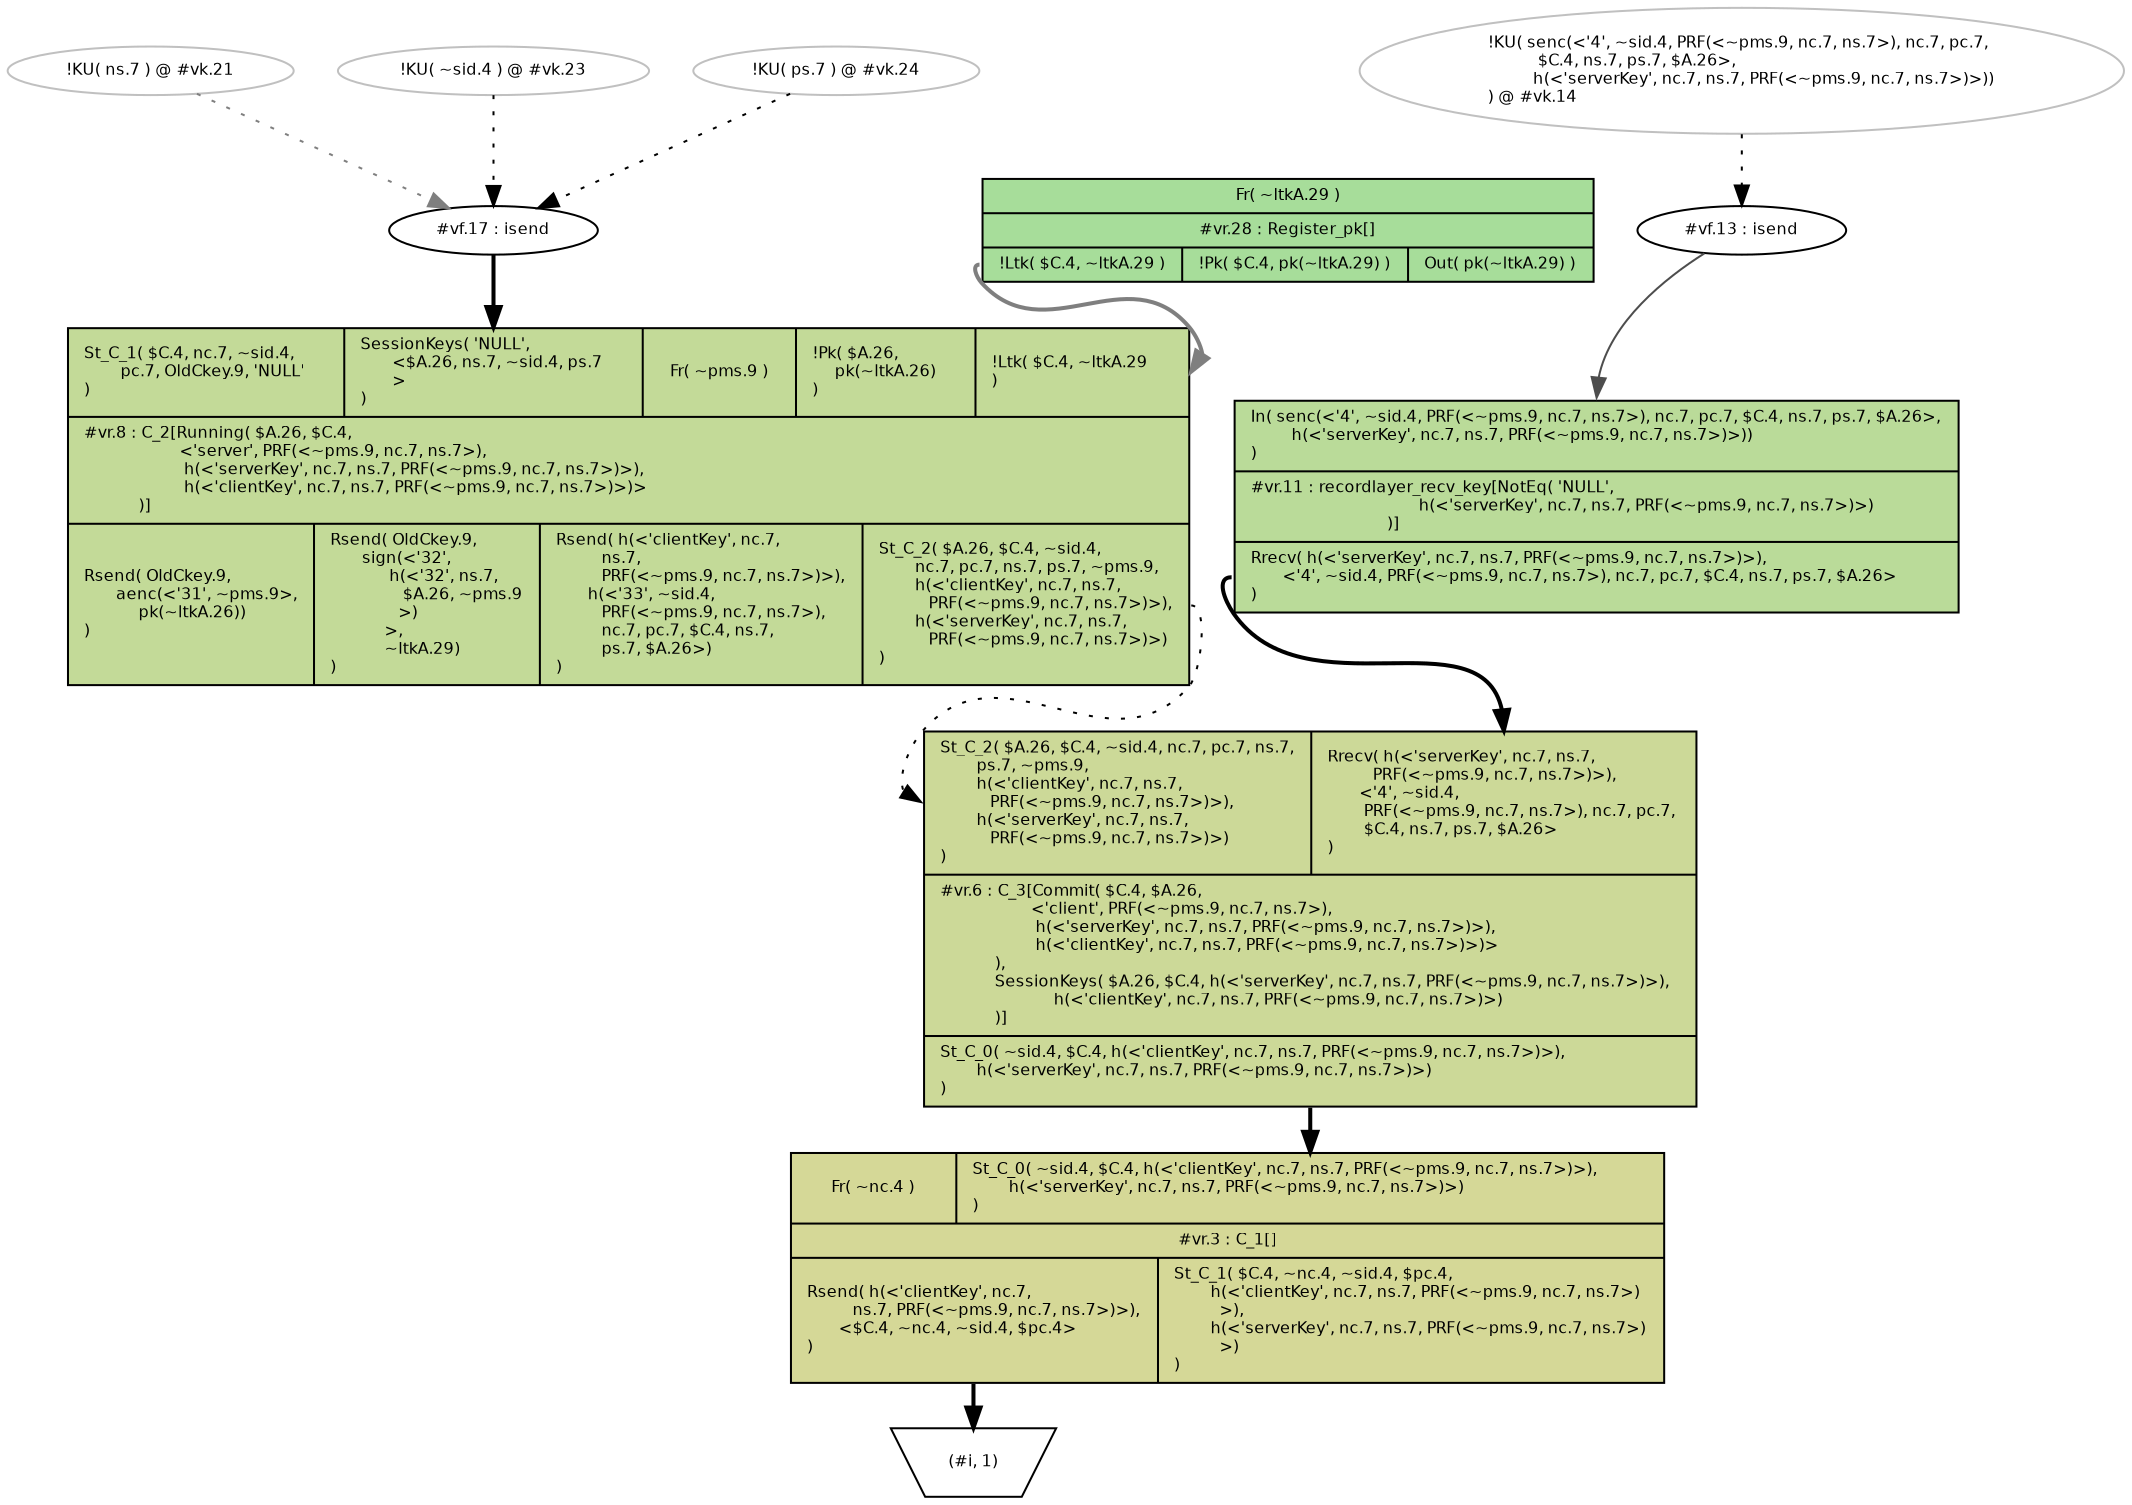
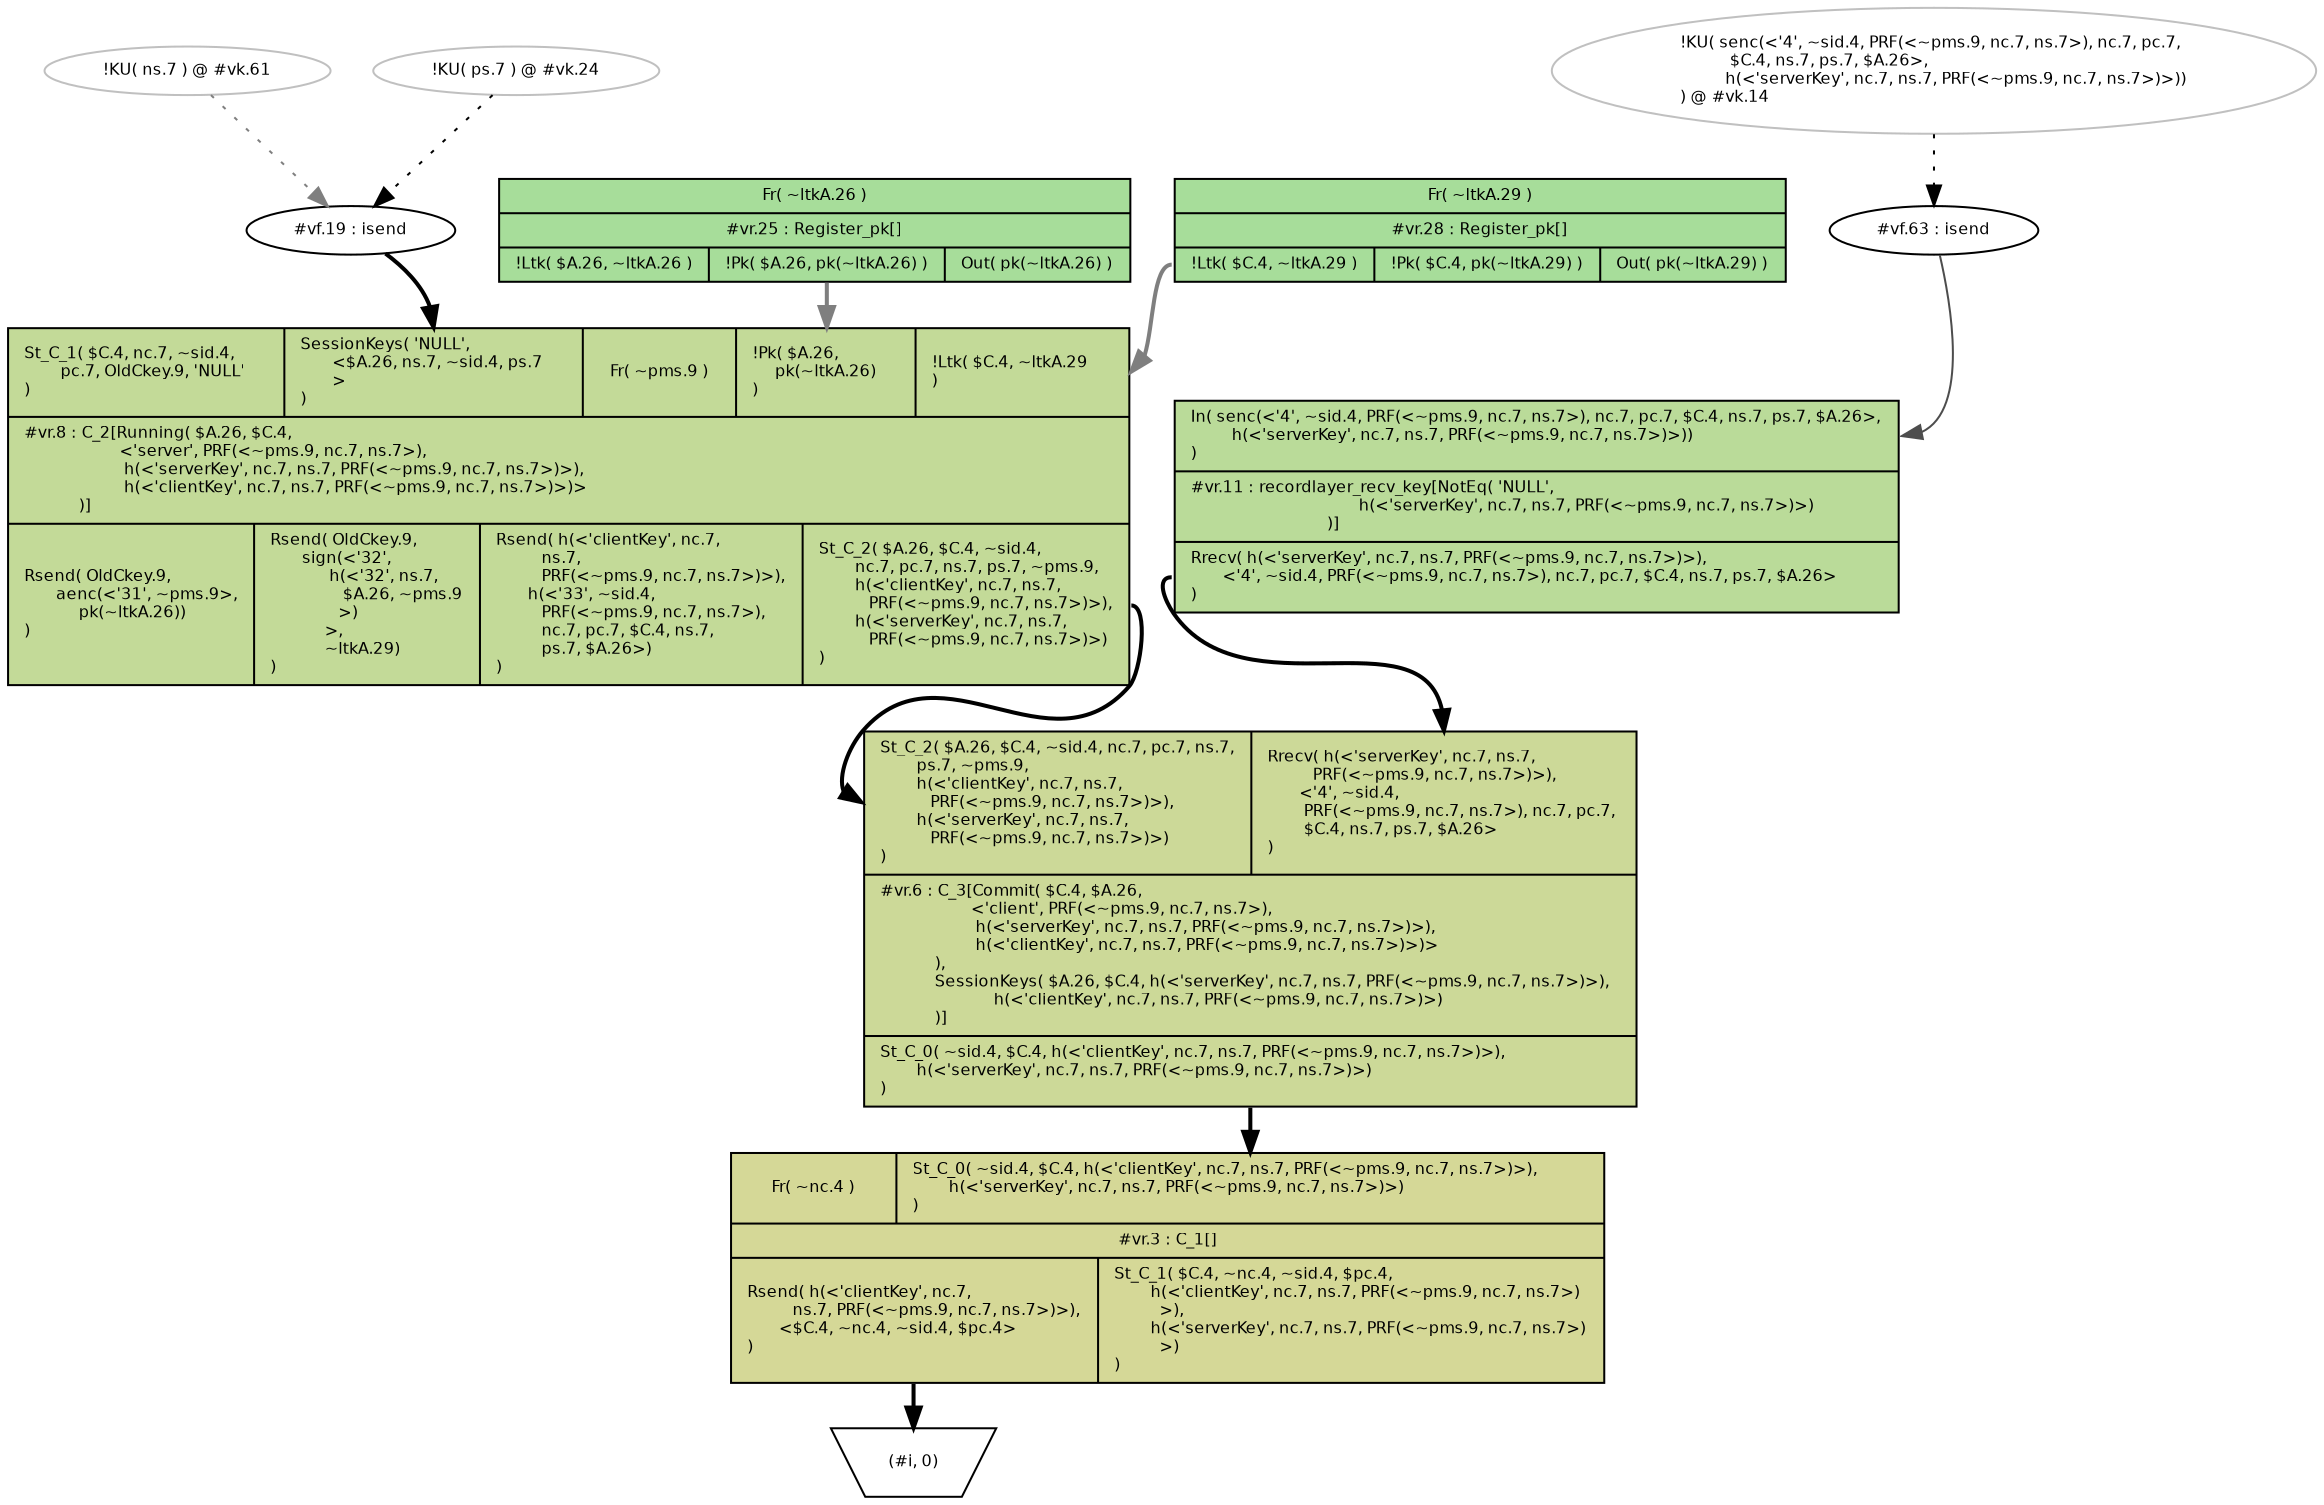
(151, 71) -> (188, 71)
(493, 71) -> none
(493, 230) -> (351, 230)
none -> (815, 230)
(1742, 230) -> (1934, 230)
(1066, 711) -> (1006, 711)
(973, 1463) -> (914, 1463)
